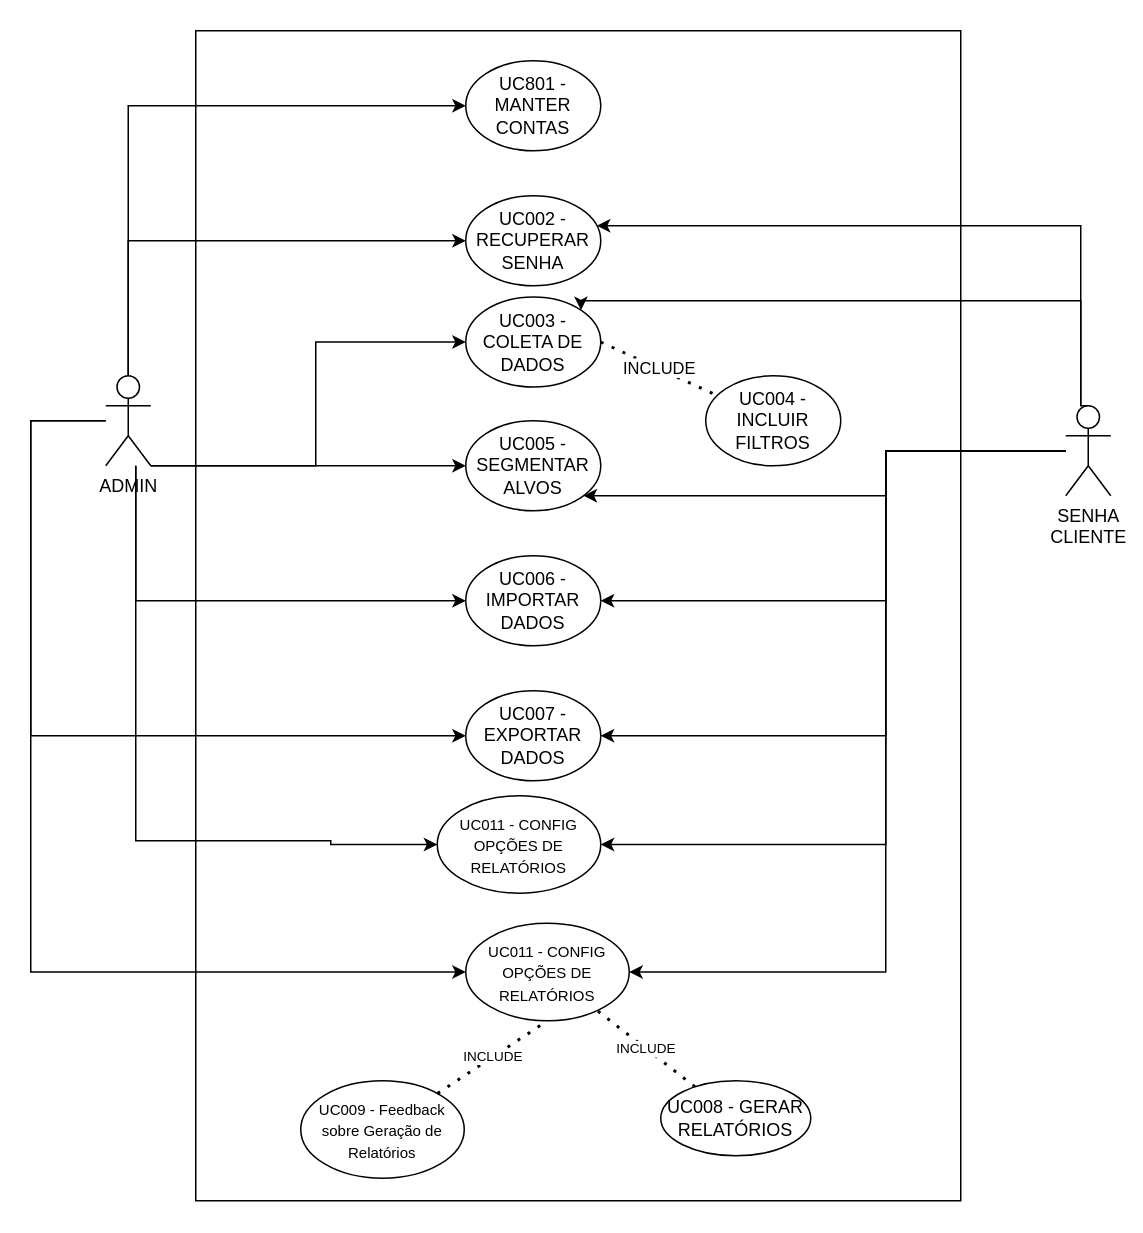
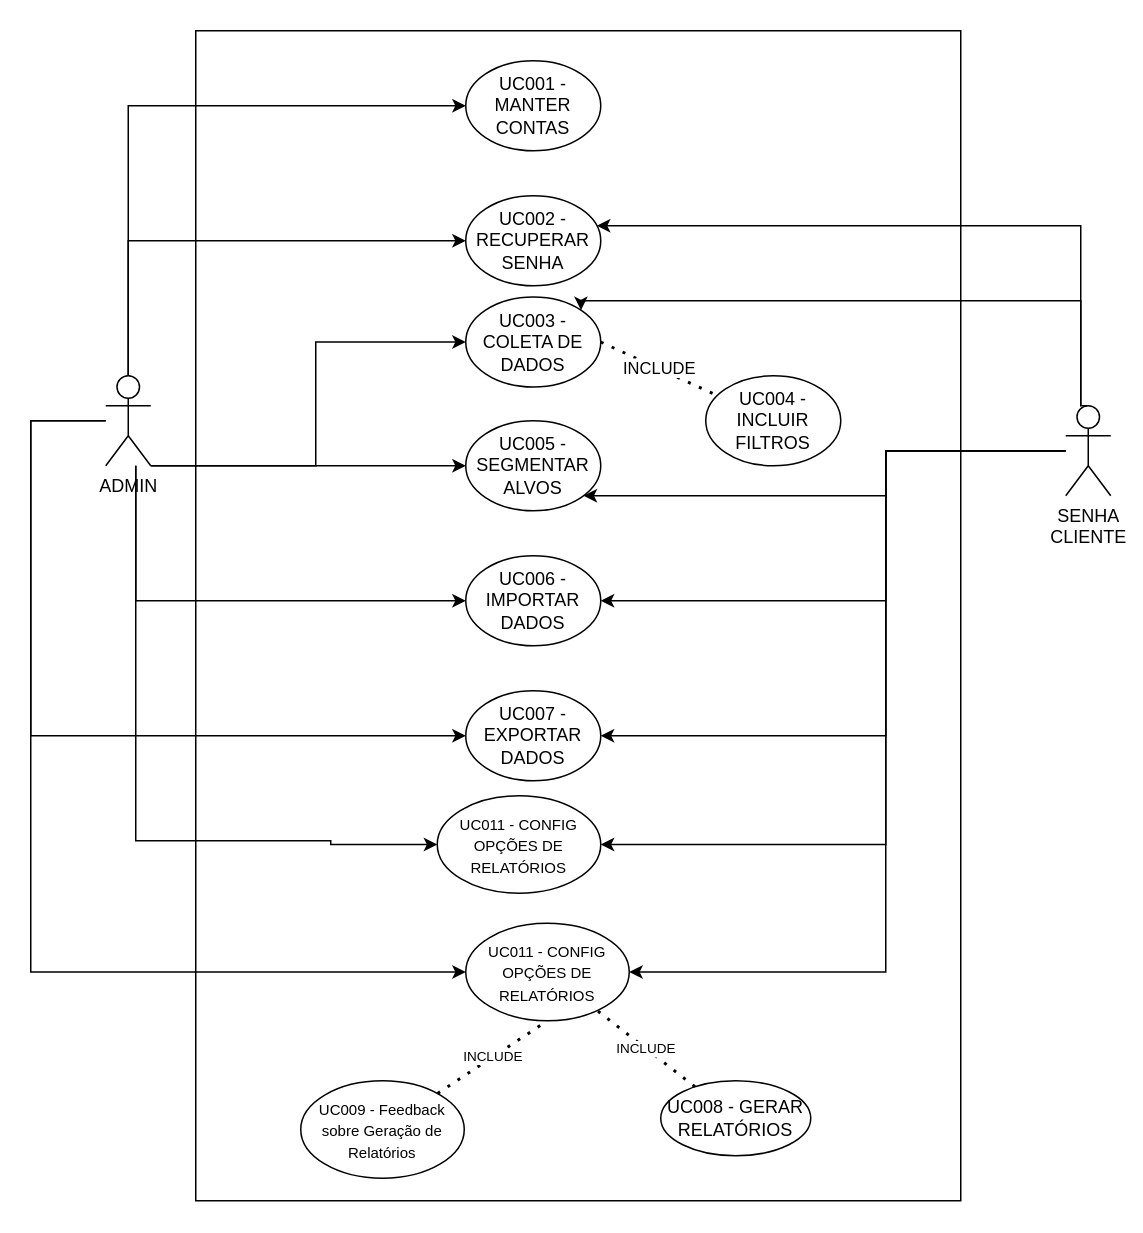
(533, 106) -> (533, 106)
